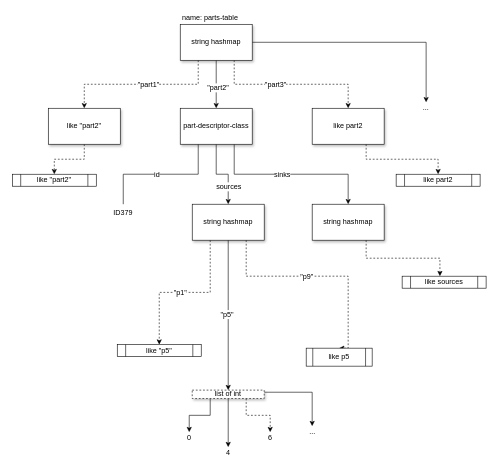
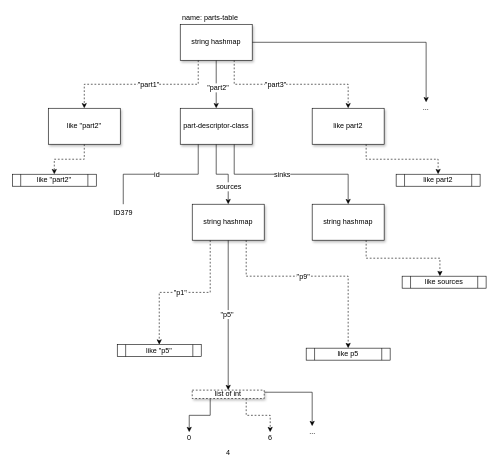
(339, 357) -> (348, 354)
(228, 441) -> none
